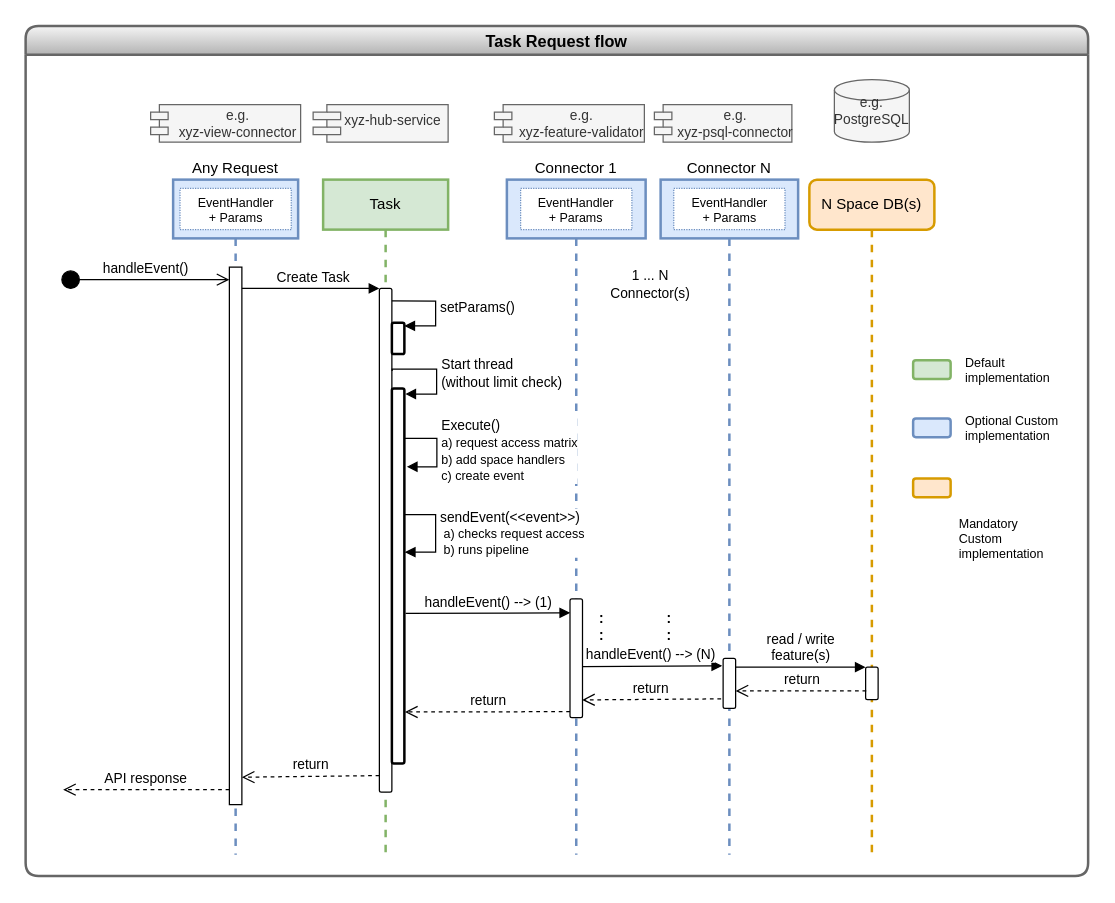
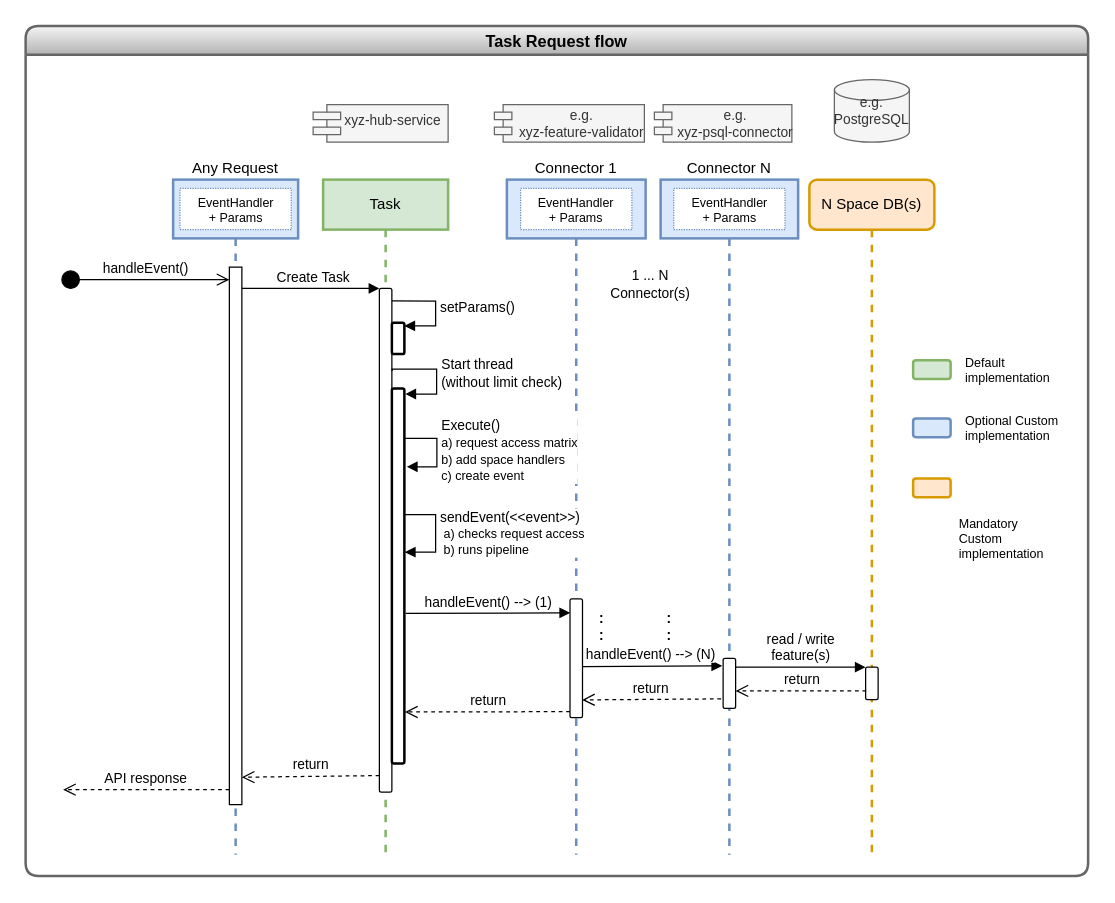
(226, 123) -> none
